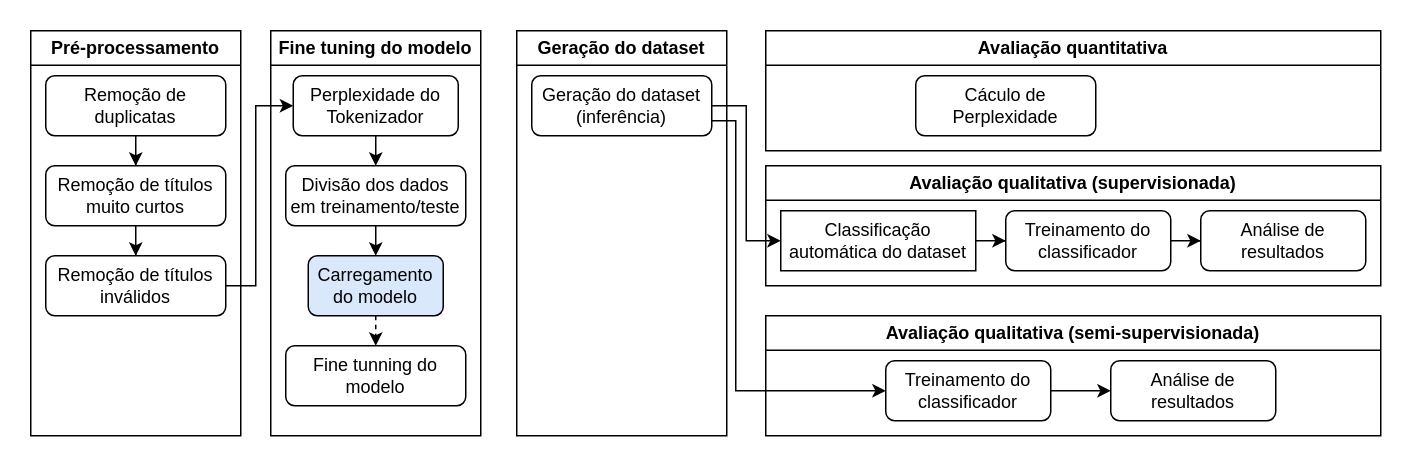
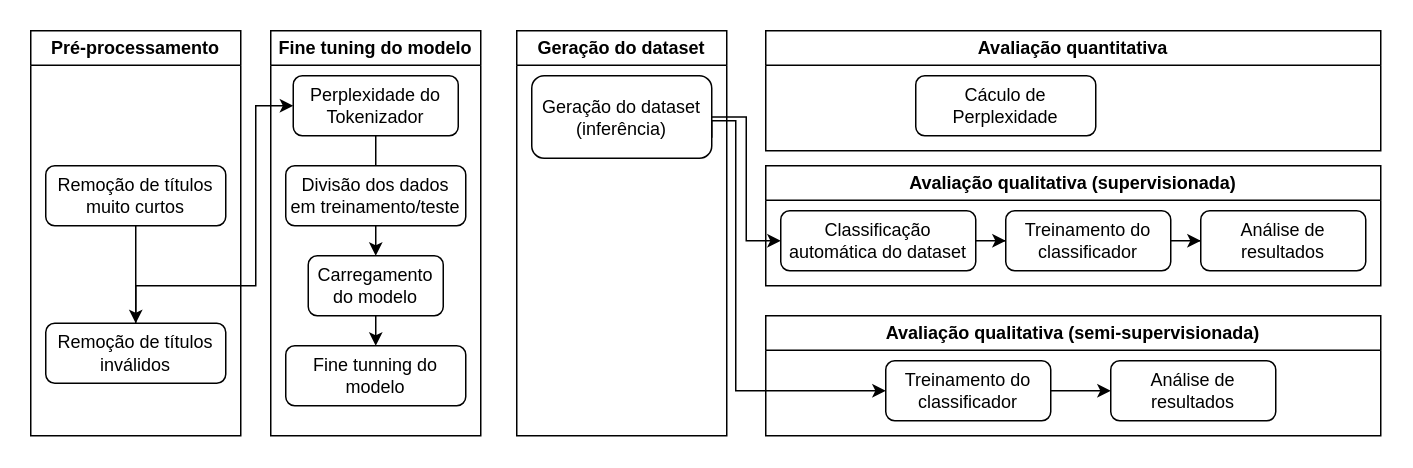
(136, 106) -> none
(622, 106) -> (622, 117)
(376, 154) -> (376, 158)
(136, 156) -> none
(878, 241) -> (878, 241)
(136, 286) -> (136, 353)
(376, 286) -> (376, 286)
(376, 326) -> (376, 326)
